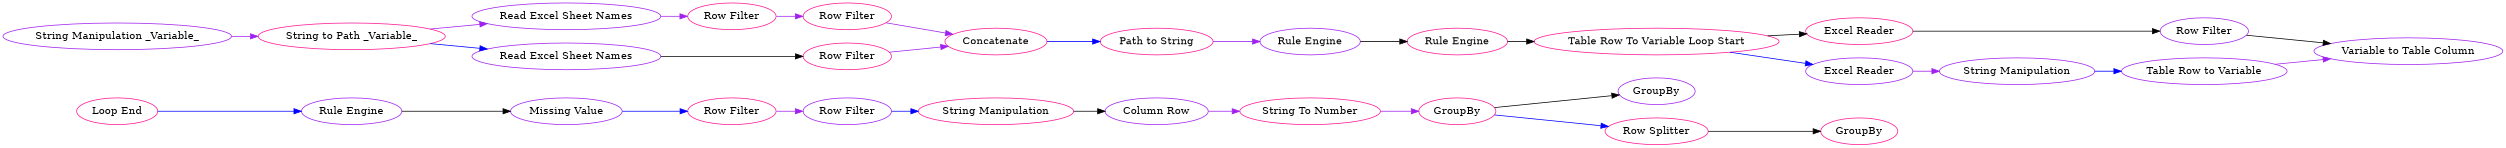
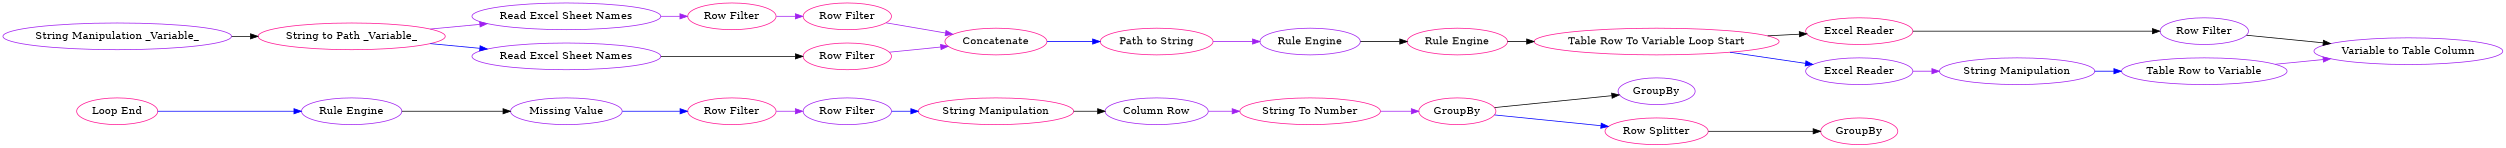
(241, 36) -> (241, 36)
